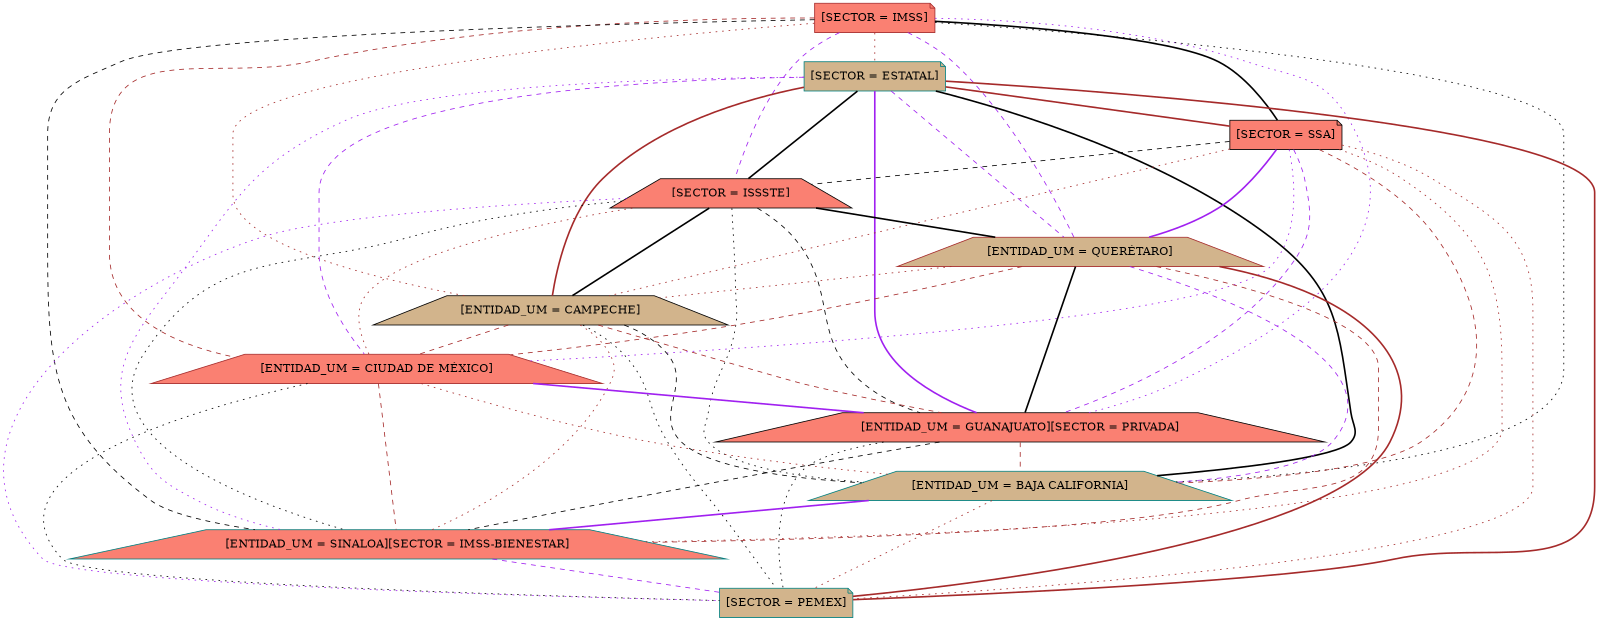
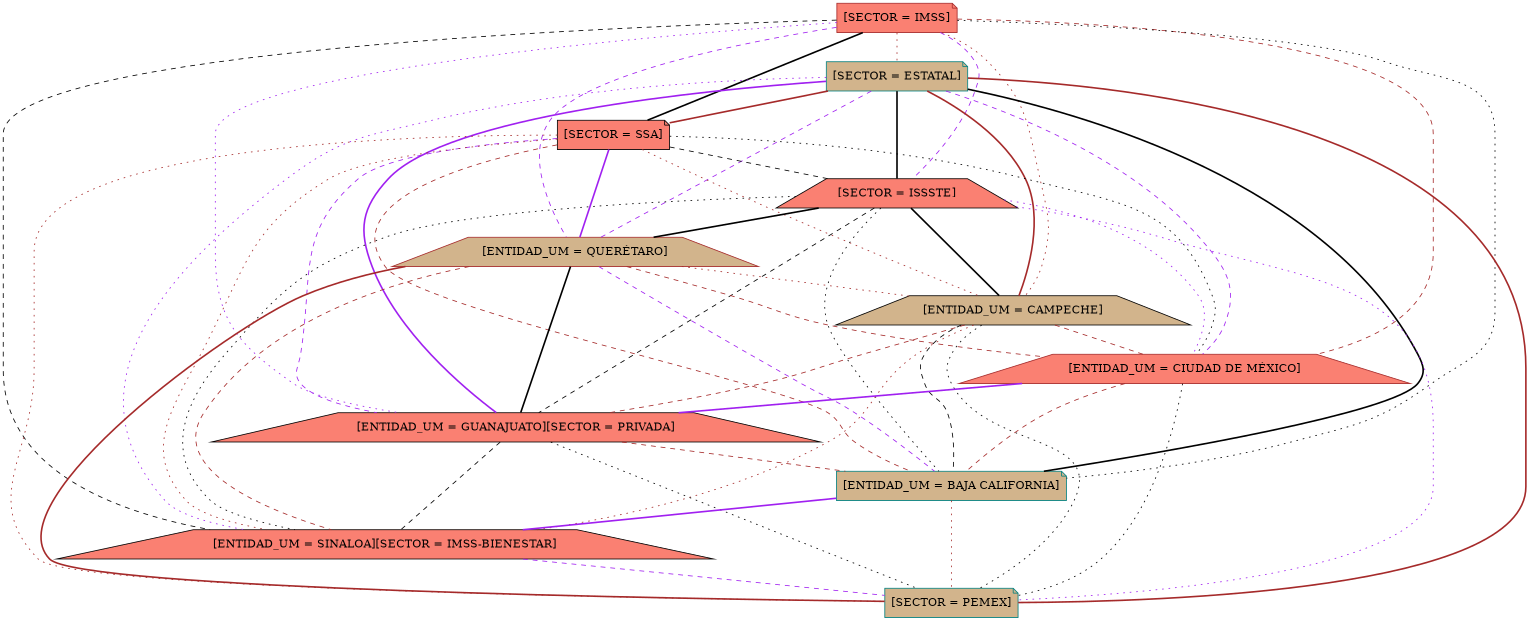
(464, 245) -> (1138, 243)
(965, 329) -> (995, 172)
(652, 442) -> (1040, 417)
(387, 457) -> none
(1020, 486) -> (951, 486)
(398, 544) -> (385, 544)
